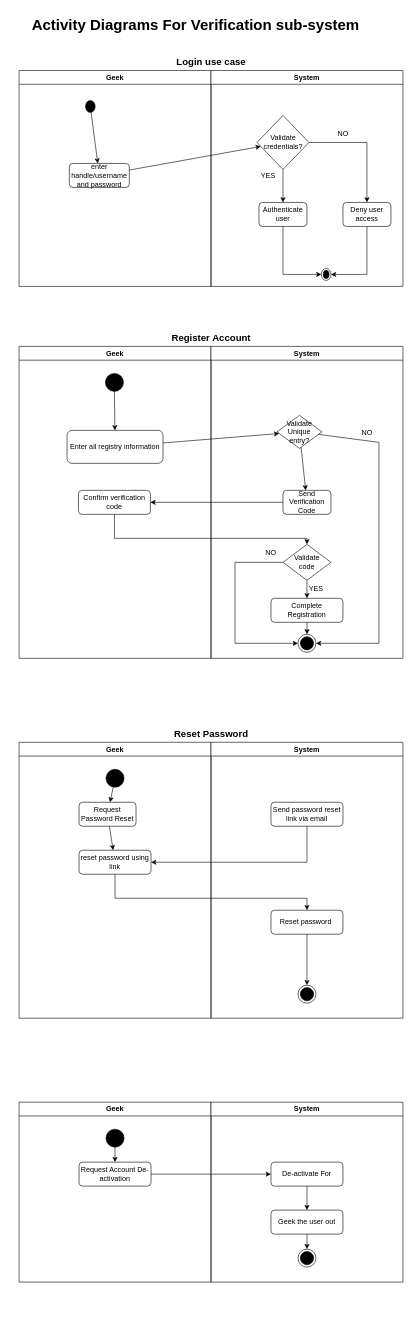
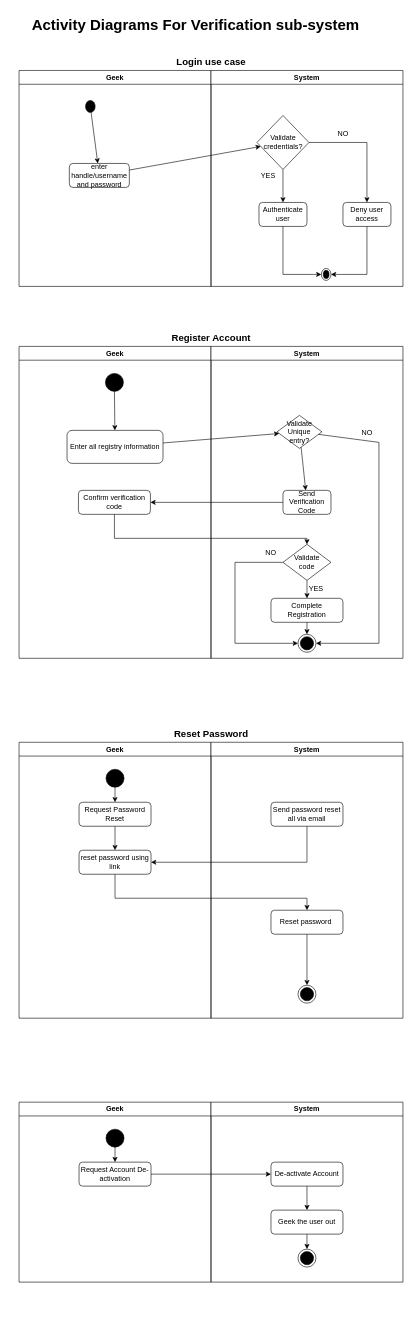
(107, 815) -> (115, 815)
(307, 815) -> (307, 815)
(307, 1175) -> (307, 1175)
